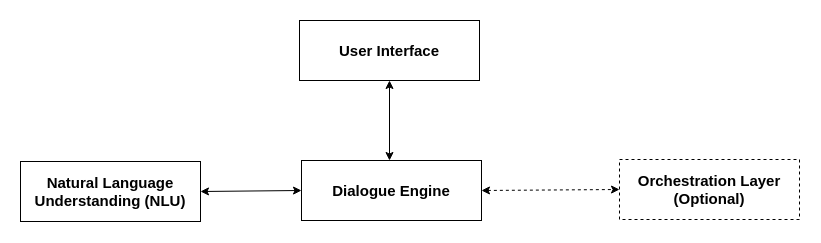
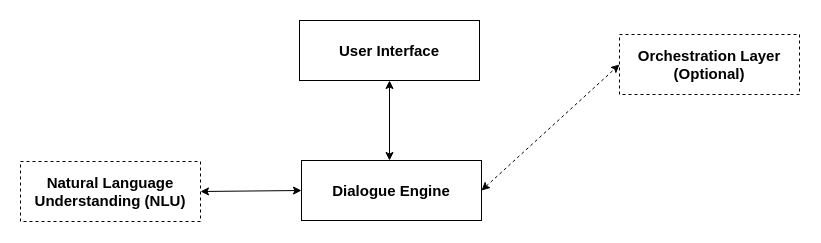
(710, 190) -> (710, 65)
(111, 192) -> (111, 192)
